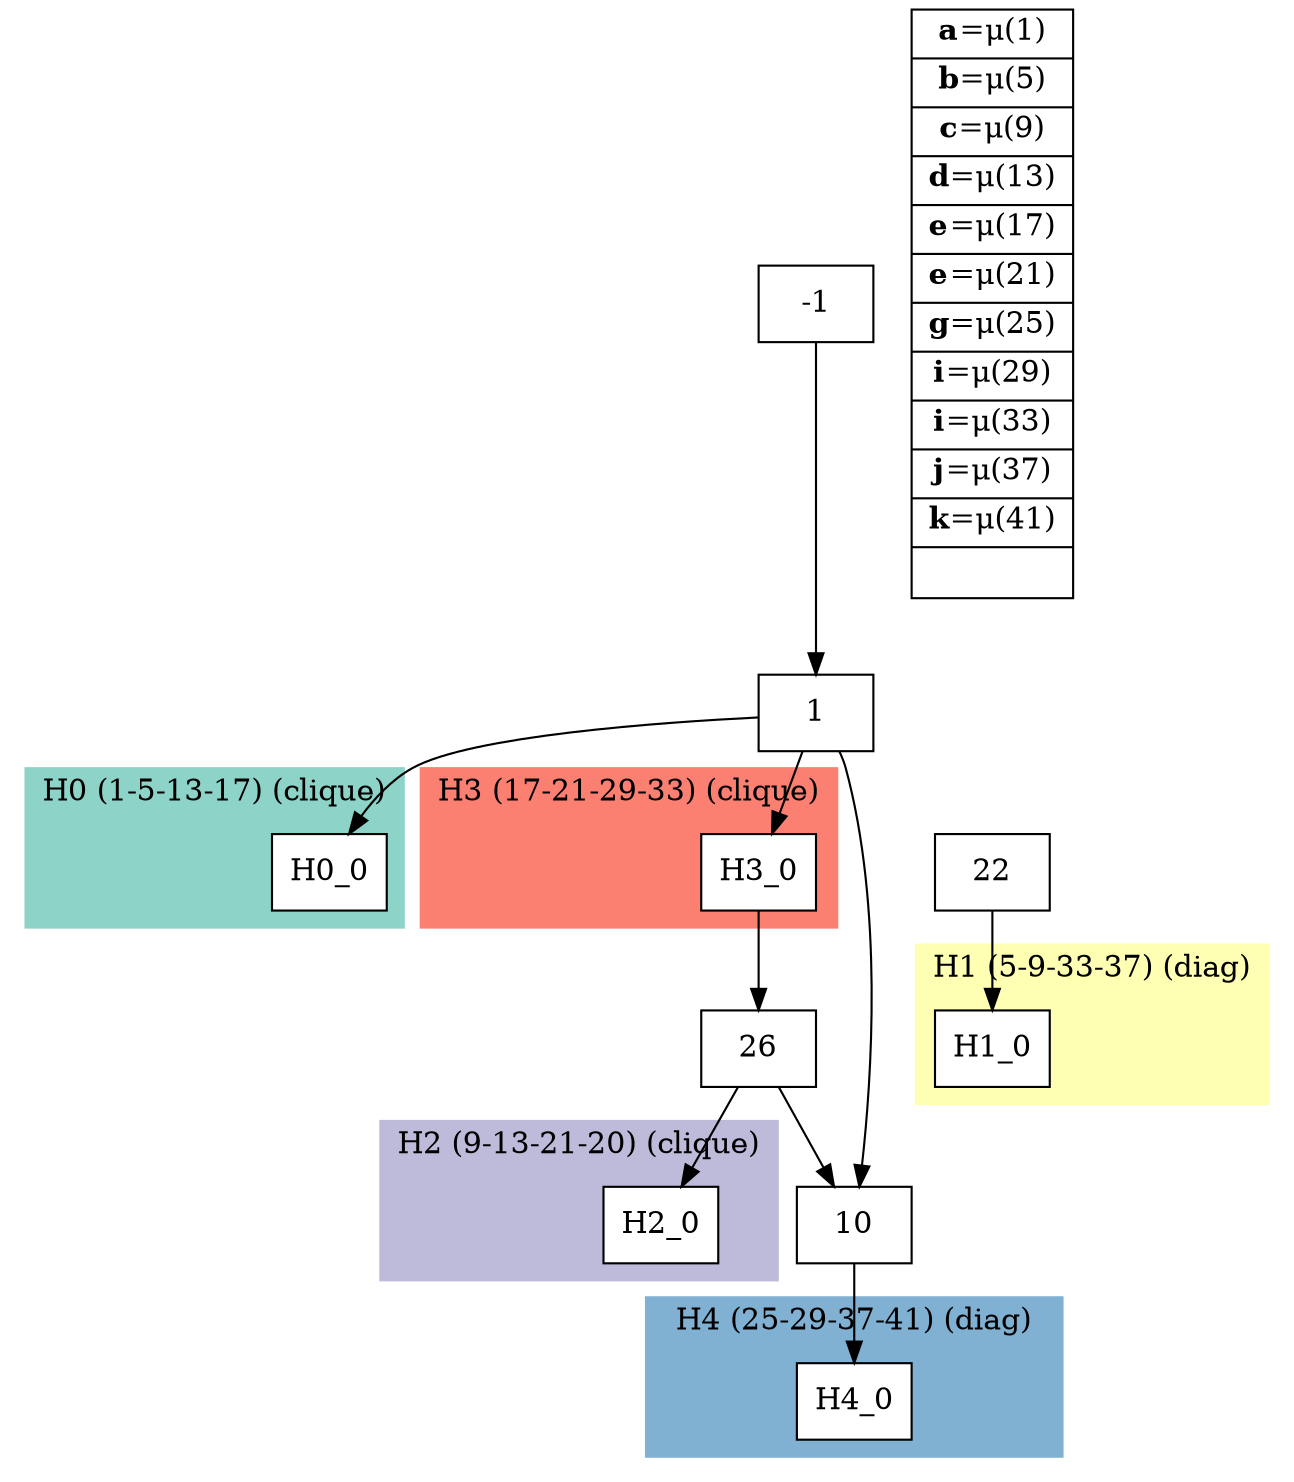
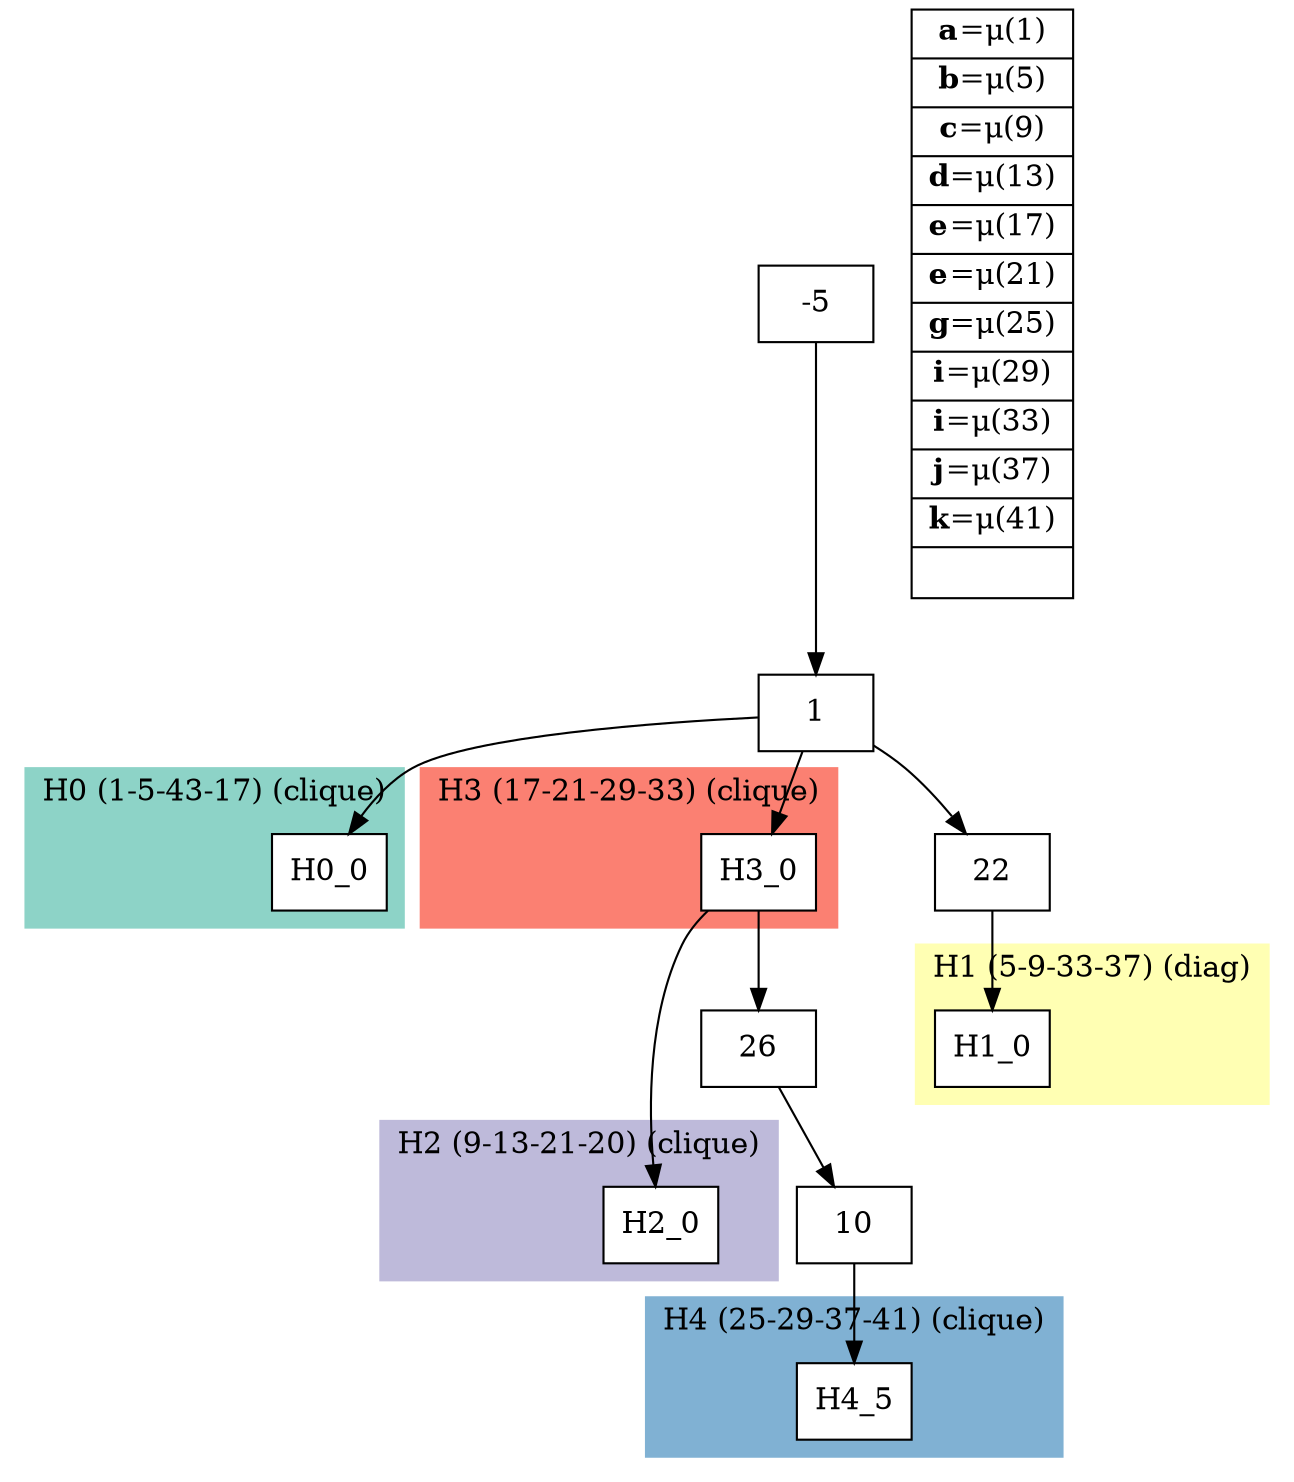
(816, 304) -> (816, 304)
(215, 793) -> (215, 793)
(871, 957) -> (916, 778)
(711, 1135) -> (657, 1032)
(854, 1322) -> (854, 1322)
(854, 1401) -> (854, 1401)
